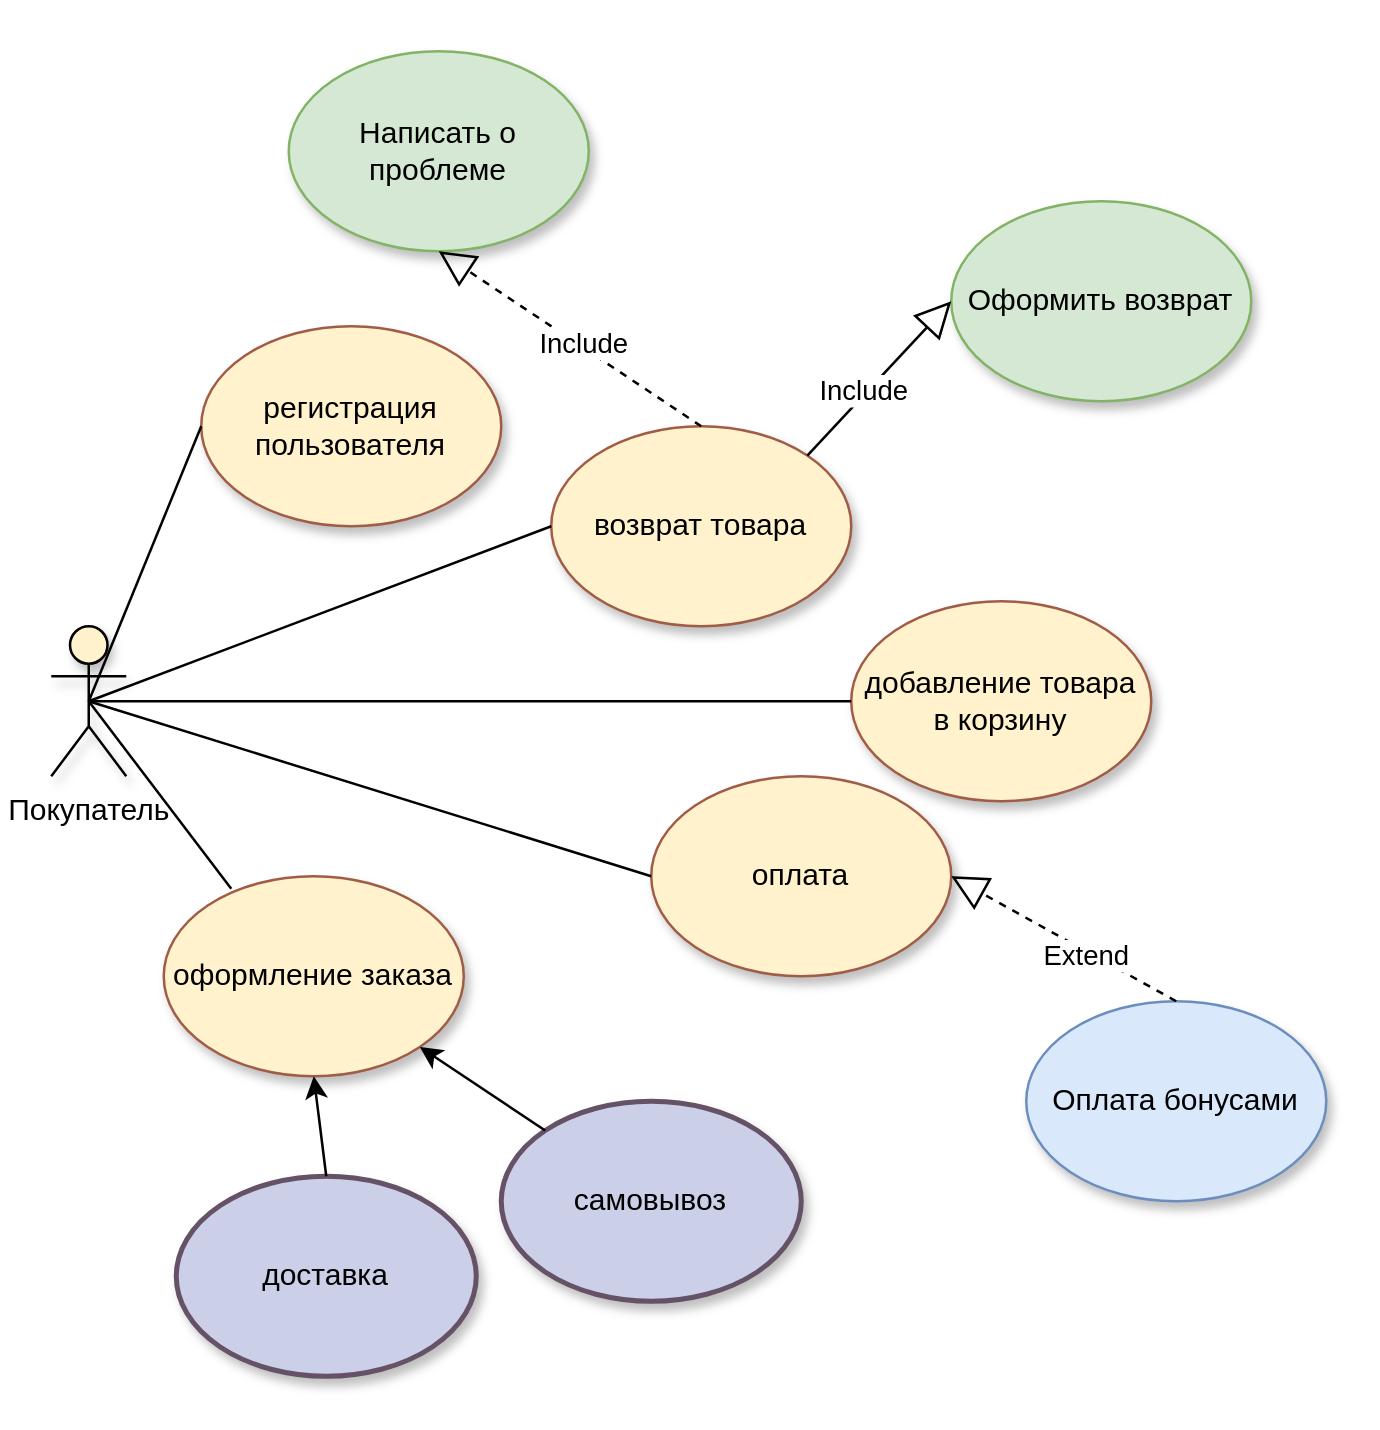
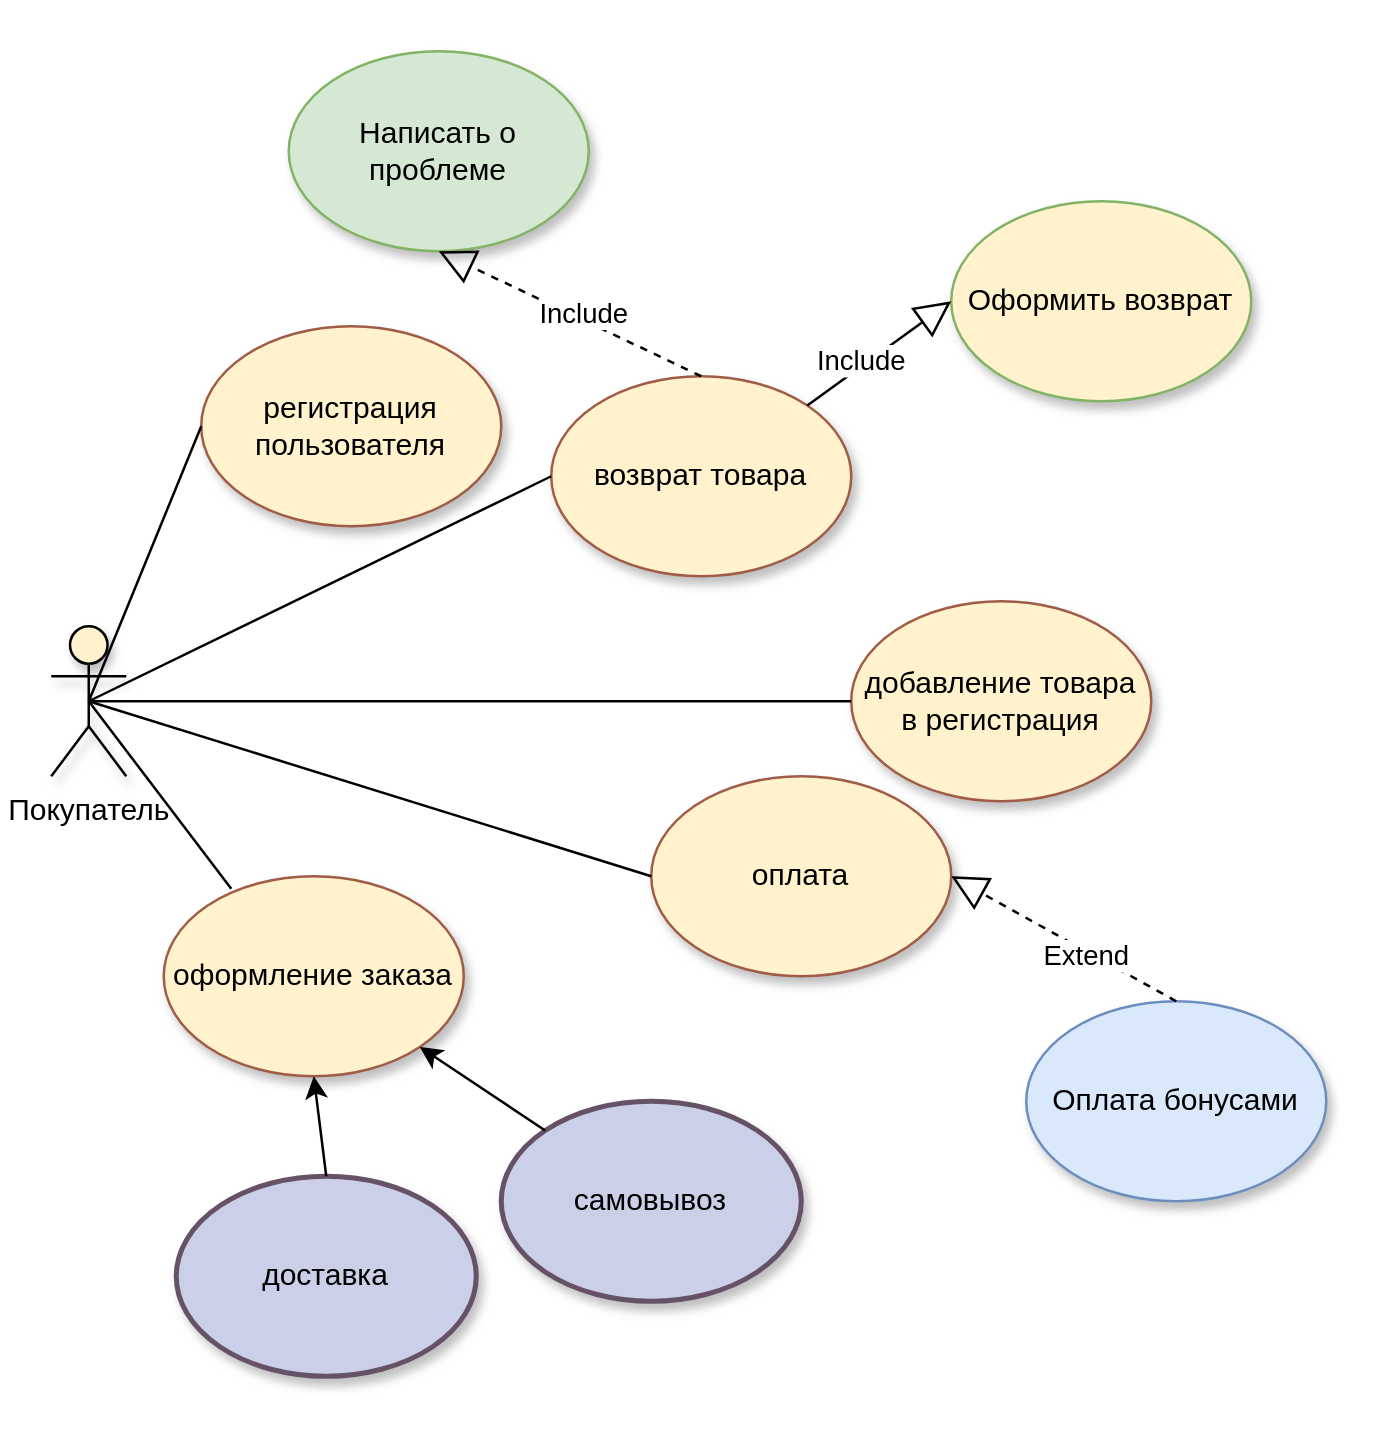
(1101, 301) -> (1101, 301)
(701, 526) -> (701, 476)
(1001, 701) -> (1001, 701)
